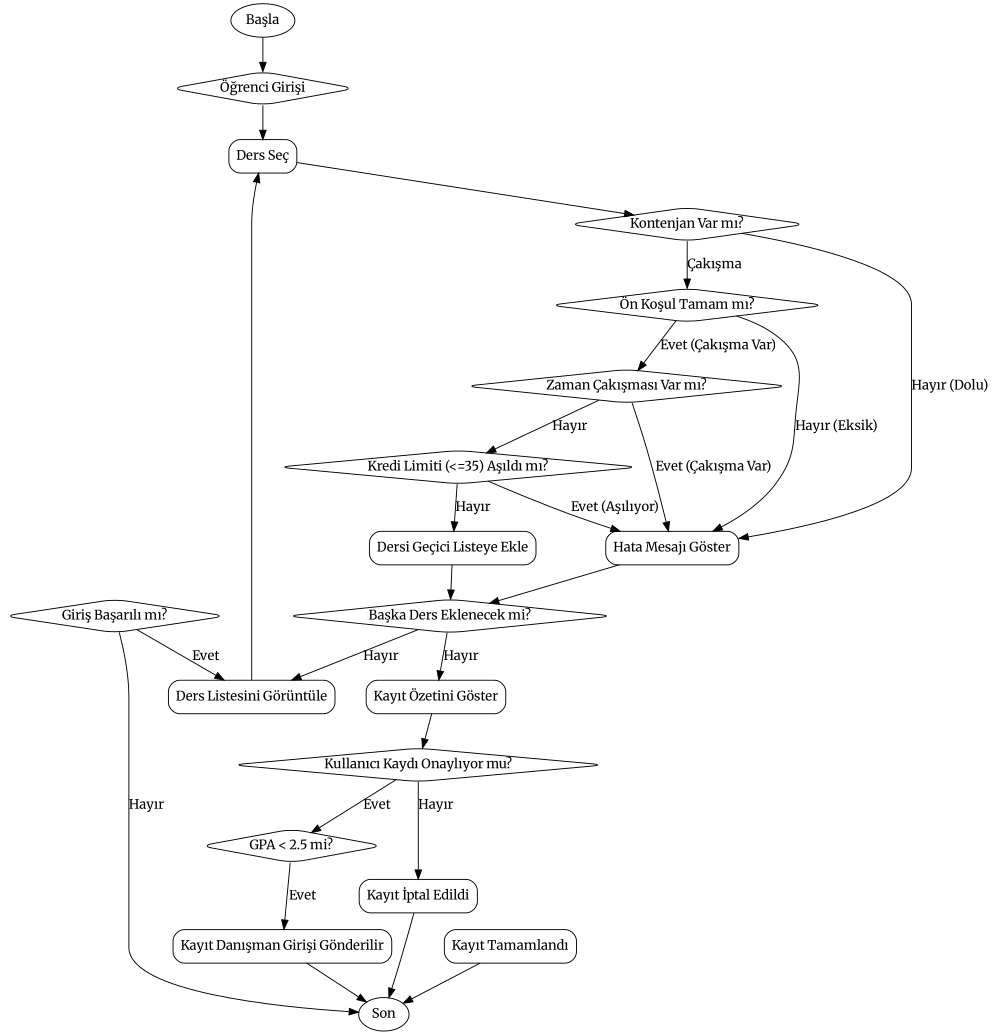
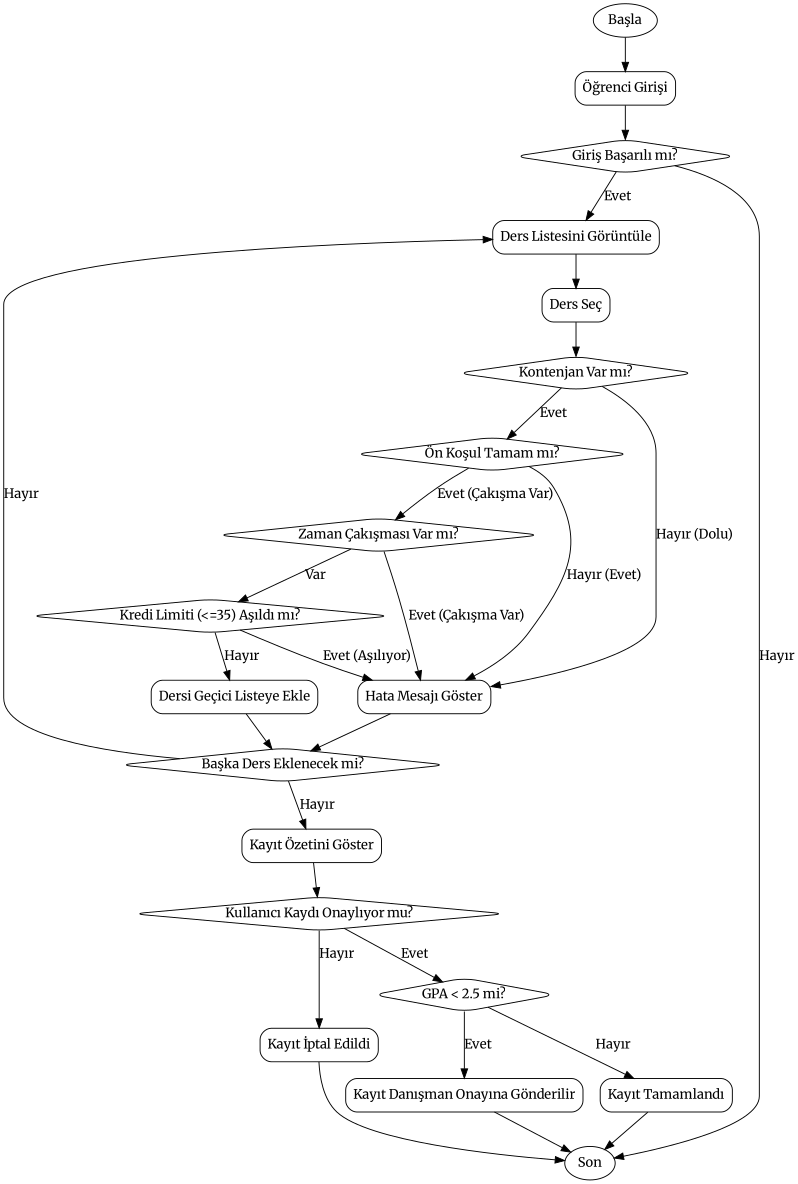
(263, 88) -> (625, 88)
(263, 118) -> (625, 118)
(715, 265) -> (554, 414)
(570, 427) -> (315, 576)
(837, 427) -> (604, 576)
(282, 946) -> (464, 1095)
none -> (557, 1041)
